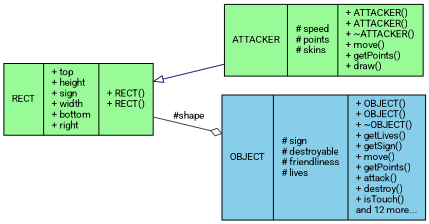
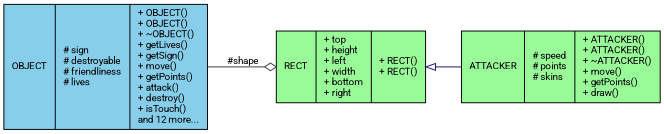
(64, 94) -> (335, 61)
(182, 124) -> (236, 67)
